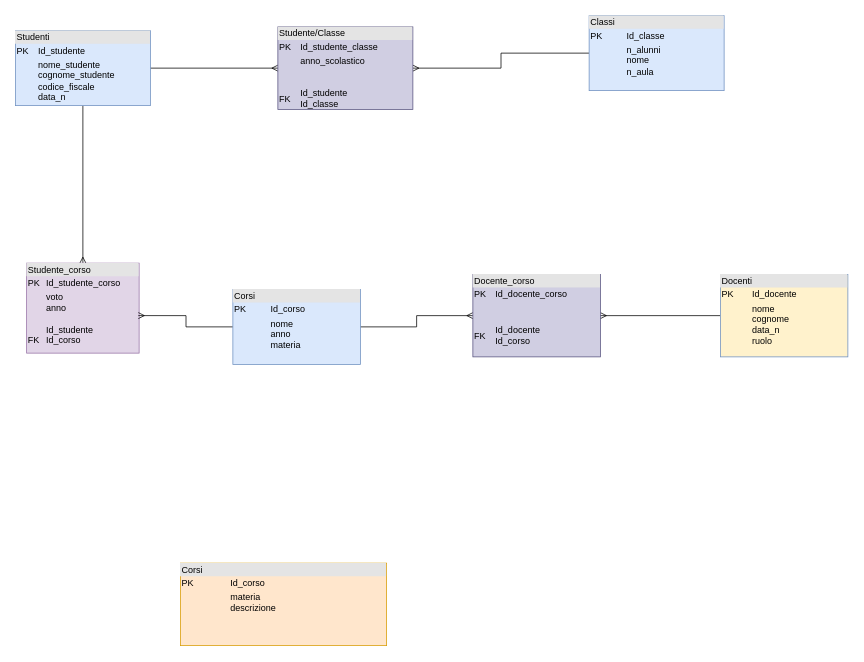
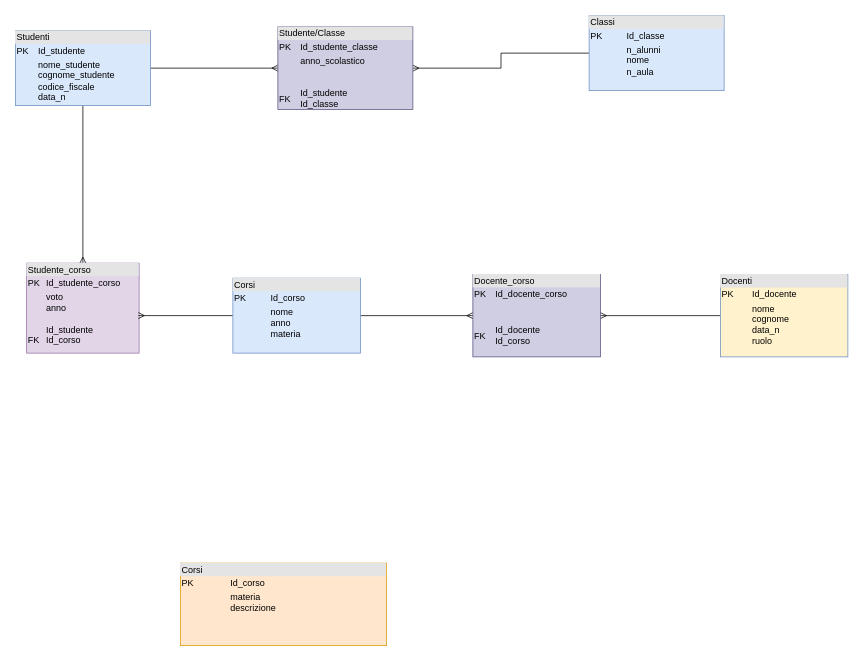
(297, 327) -> (297, 315)
